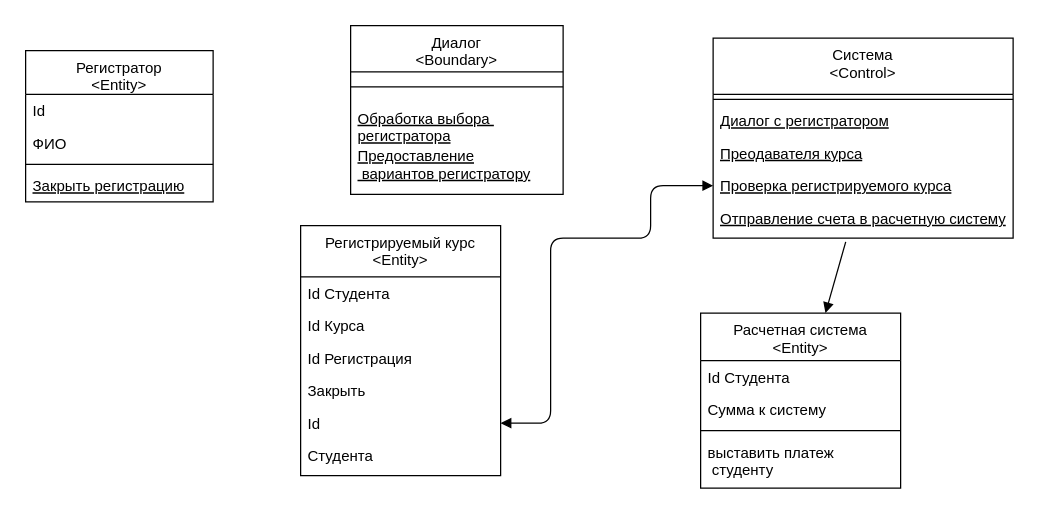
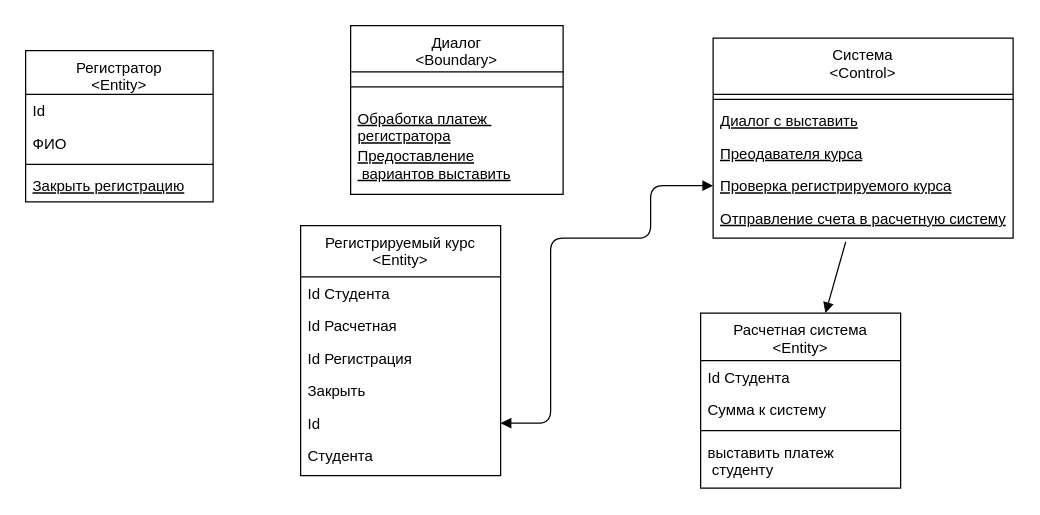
(423, 119) -> (423, 119)
(809, 121) -> (792, 121)
(416, 156) -> (416, 156)
(339, 326) -> (356, 326)
